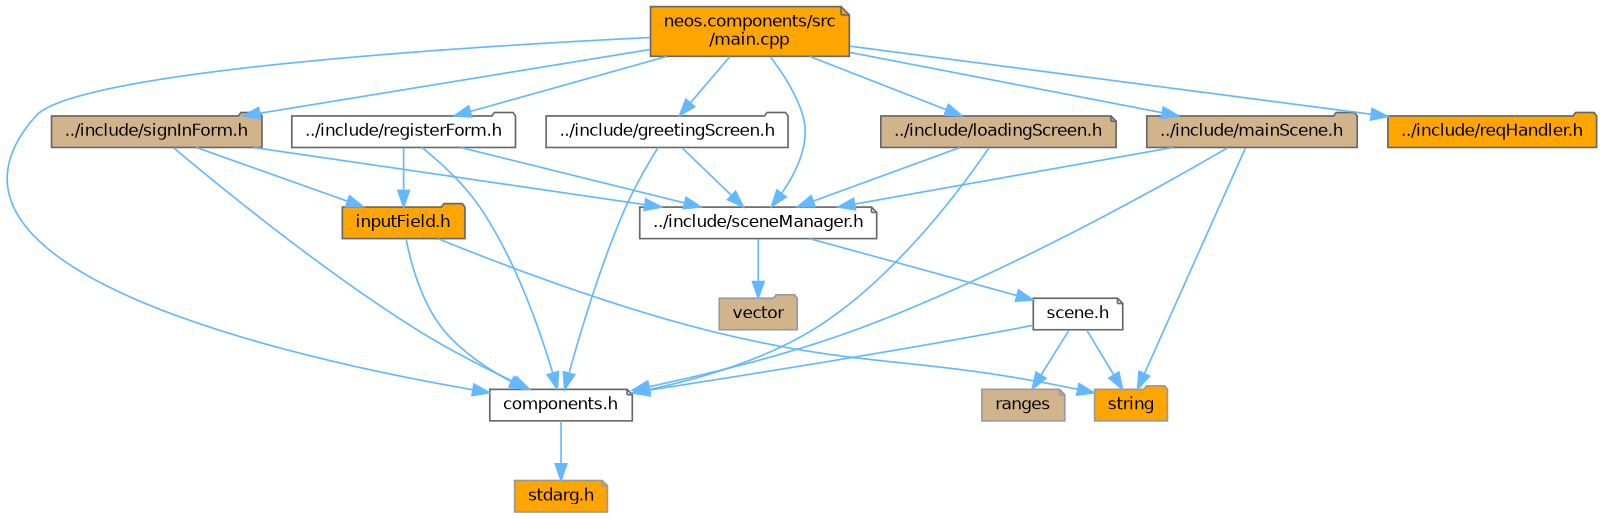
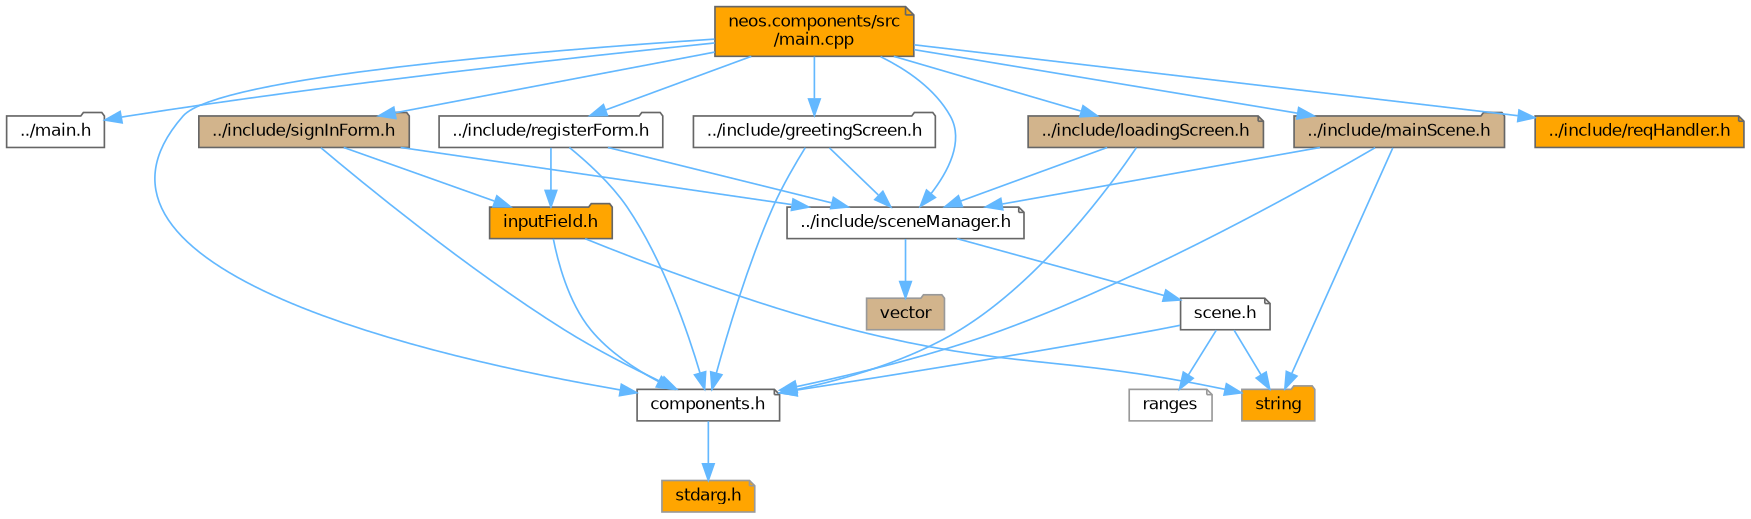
none -> (56, 132)
(1492, 132) -> (1640, 132)
(1023, 405) -> (1171, 405)
